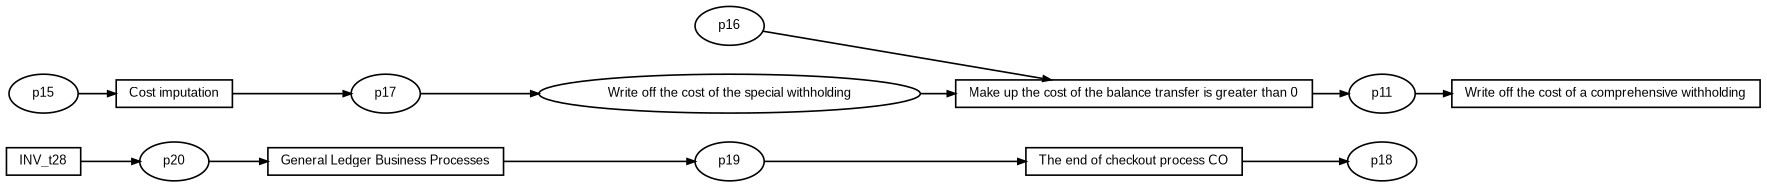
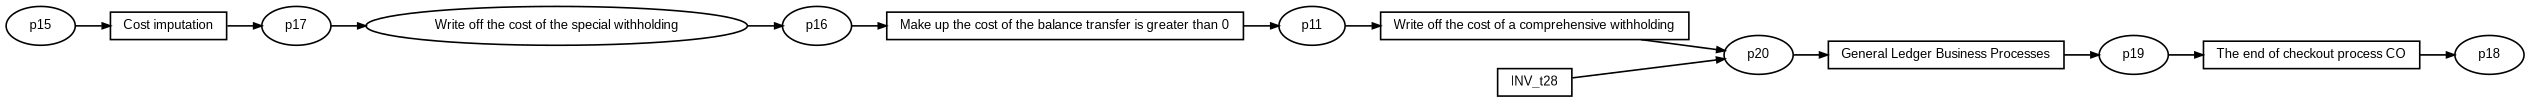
none -> (1679, 45)
(934, 94) -> (761, 26)
